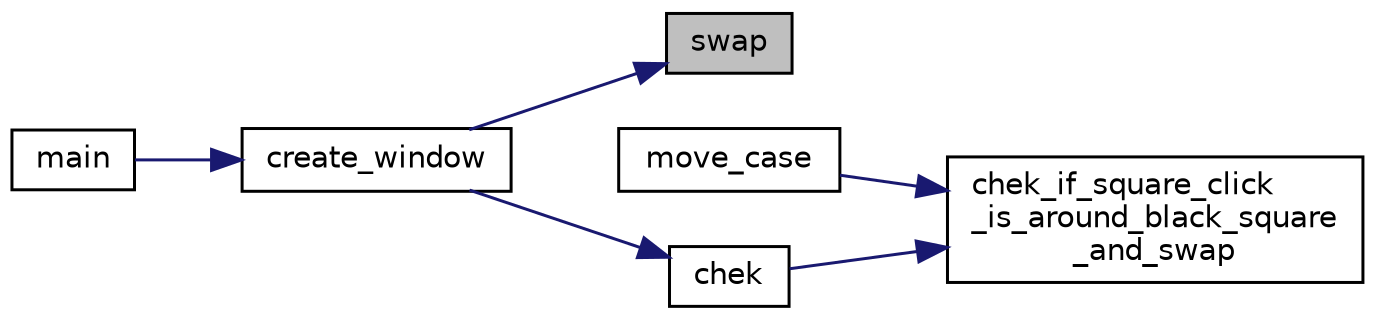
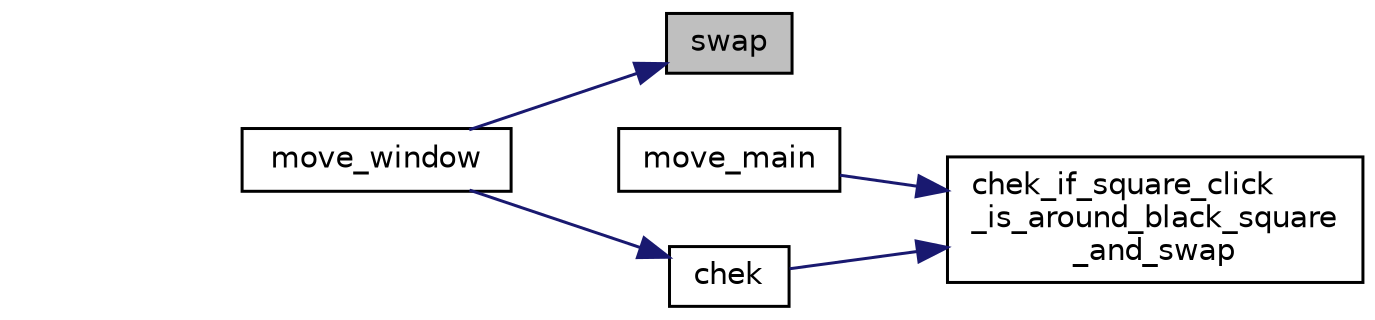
(73, 160) -> none
(377, 160) -> (377, 160)
(729, 160) -> (729, 160)
